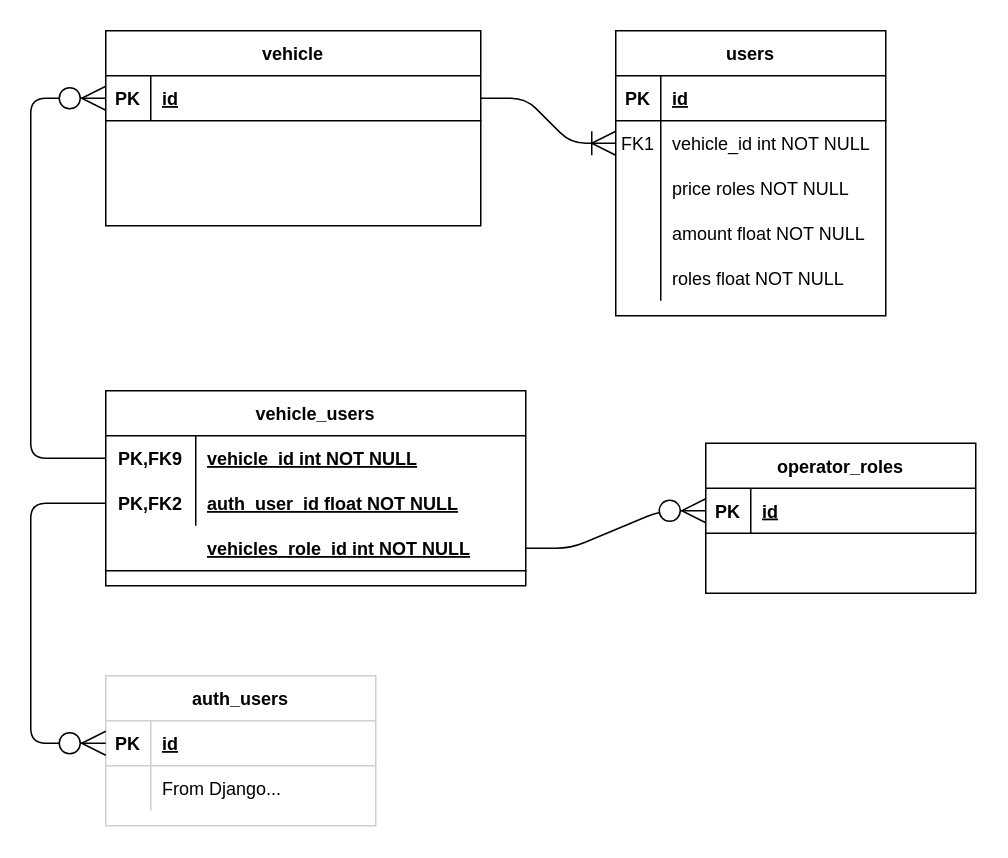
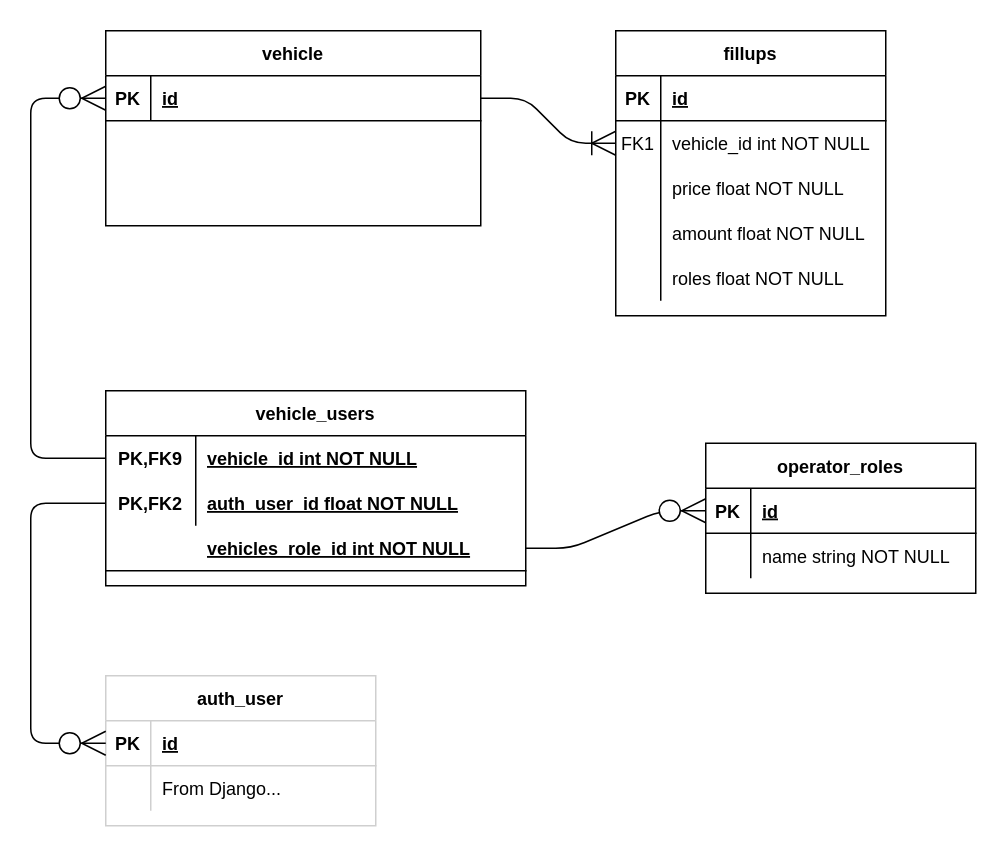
(750, 54) -> (750, 54)
(761, 189) -> (761, 189)
none -> (863, 556)
(240, 699) -> (240, 699)
